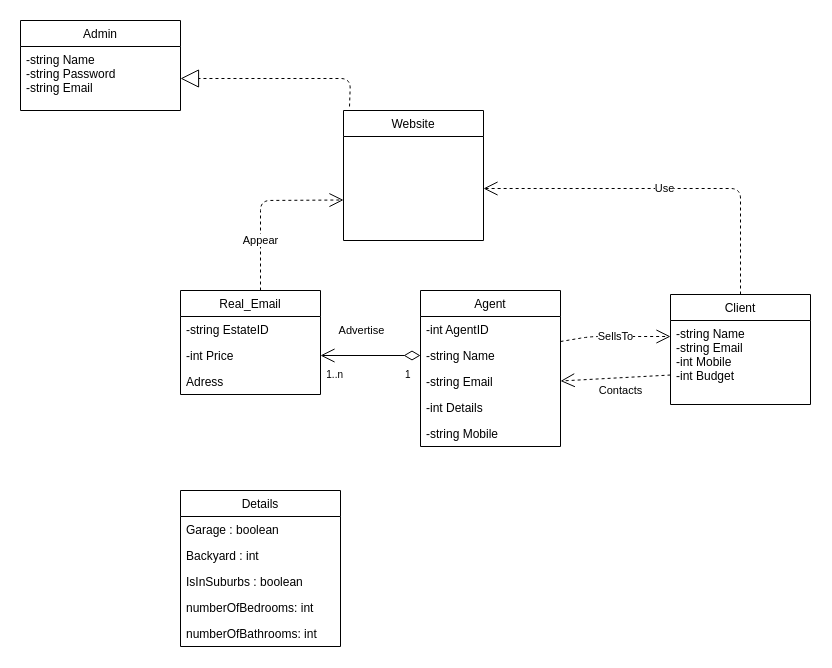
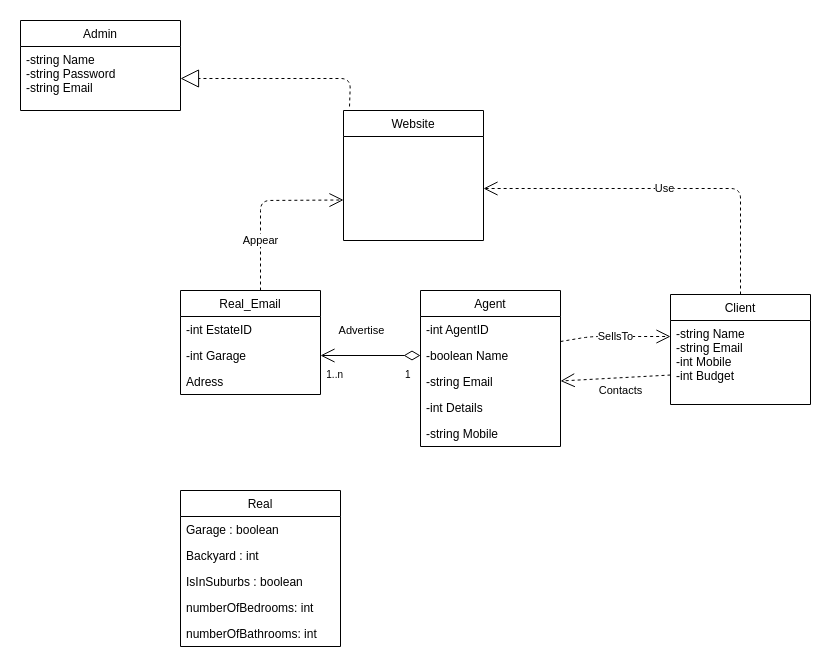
(237, 330) -> (227, 330)
(215, 356) -> (220, 356)
(463, 356) -> (467, 356)
(260, 504) -> (260, 504)
